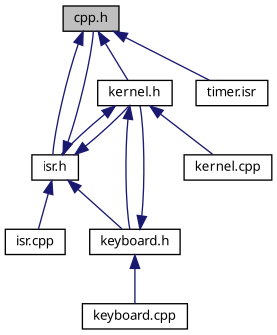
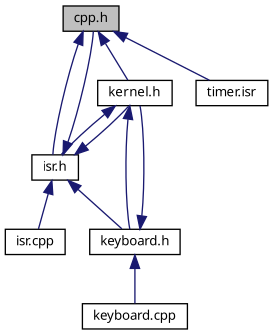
(228, 167) -> none
